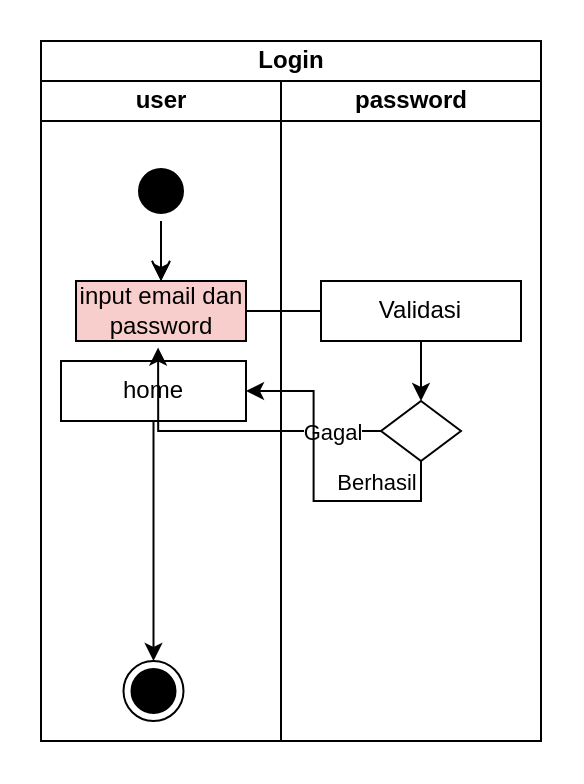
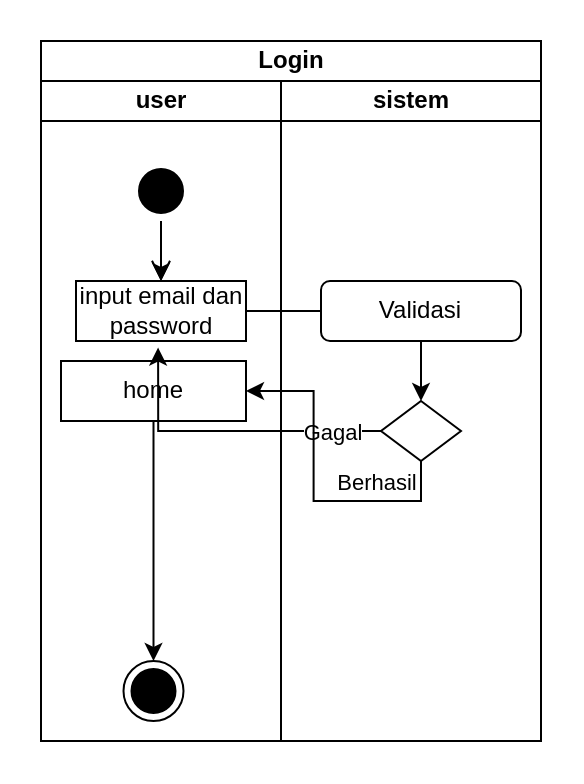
(412, 101) -> (412, 101)
(161, 311) -> (161, 311)
(421, 311) -> (421, 311)
